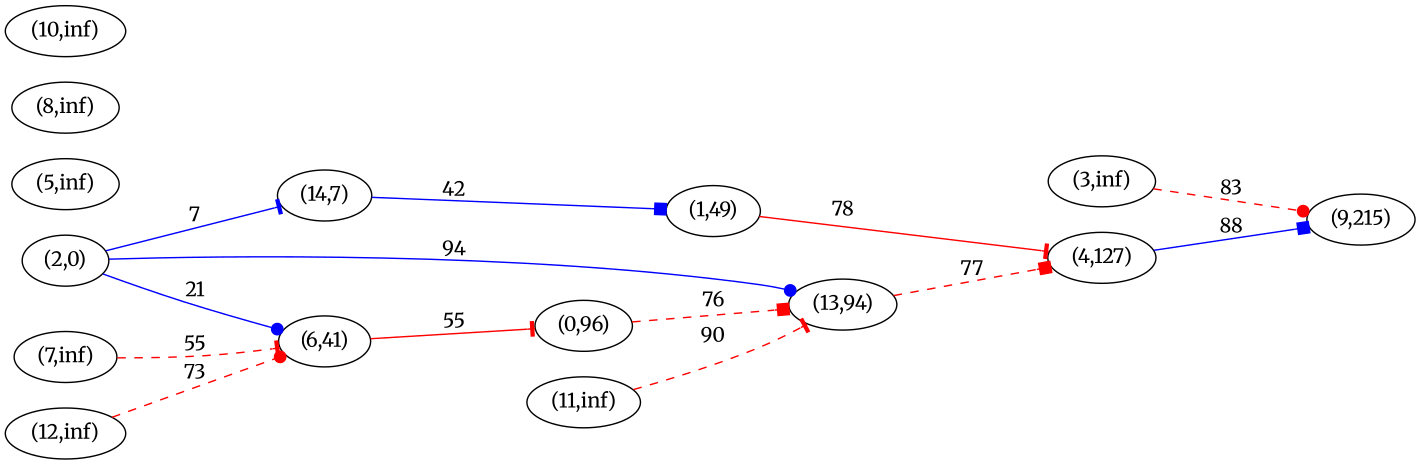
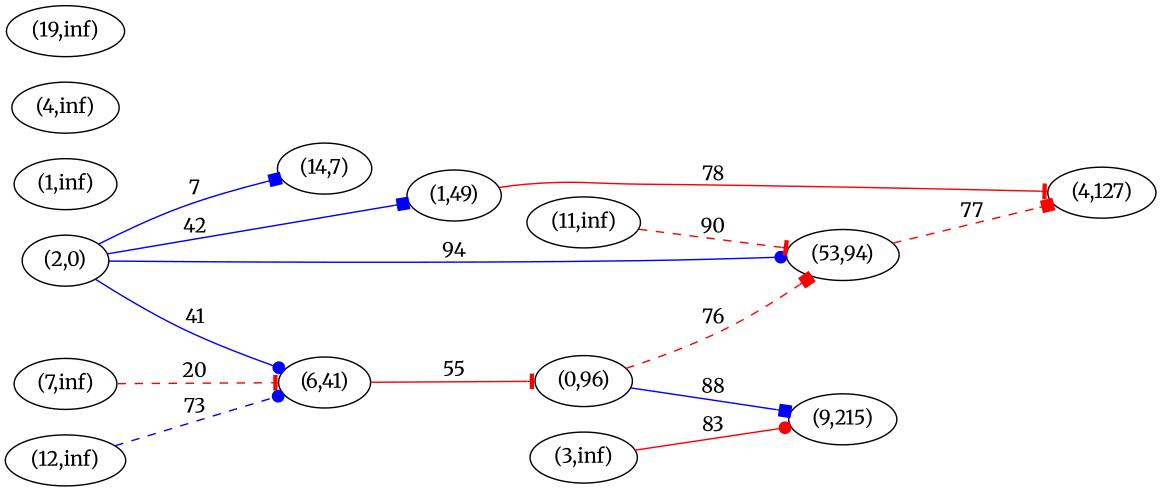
(66, 31) -> (66, 31)
(66, 108) -> (66, 108)
(66, 184) -> (66, 184)
(1225, 200) -> (707, 439)
(512, 203) -> (251, 230)
(190, 229) -> (181, 207)
(1224, 240) -> (704, 399)
(195, 291) -> (195, 318)
(843, 305) -> (843, 255)
(195, 345) -> (195, 372)
(193, 388) -> (194, 422)
